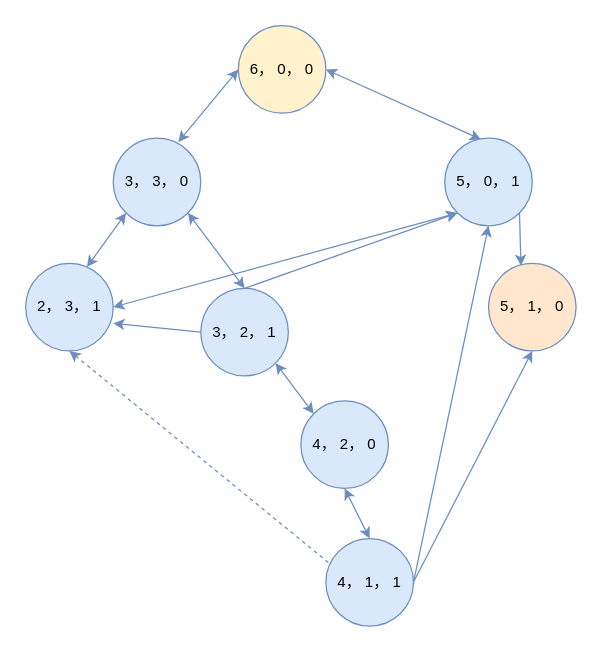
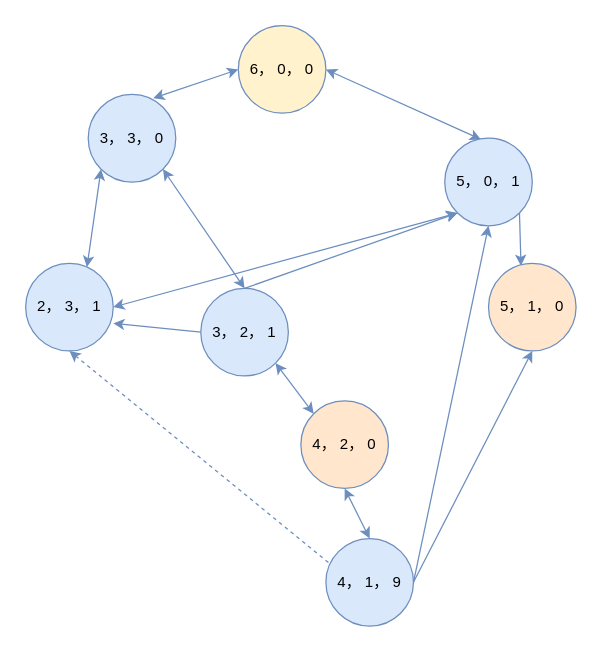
(157, 182) -> (132, 138)
(344, 444) -> (344, 444)
(369, 582) -> (369, 582)
